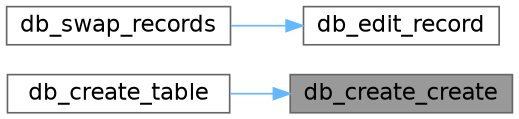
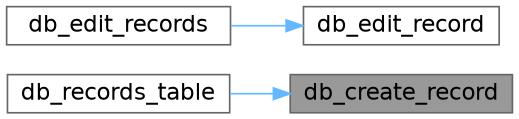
(119, 26) -> (119, 26)
(119, 94) -> (119, 94)
(401, 94) -> (401, 94)
